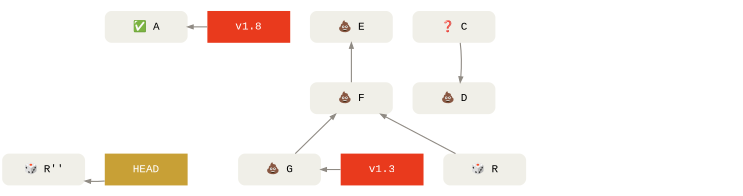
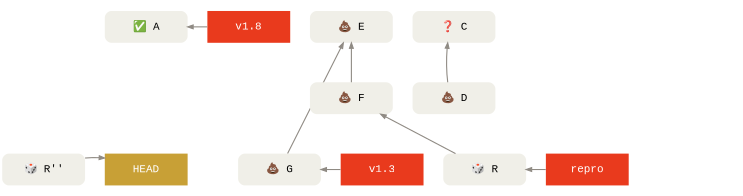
(461, 60) -> (447, 65)
(313, 136) -> (314, 101)
none -> (587, 170)
(98, 181) -> (92, 158)
